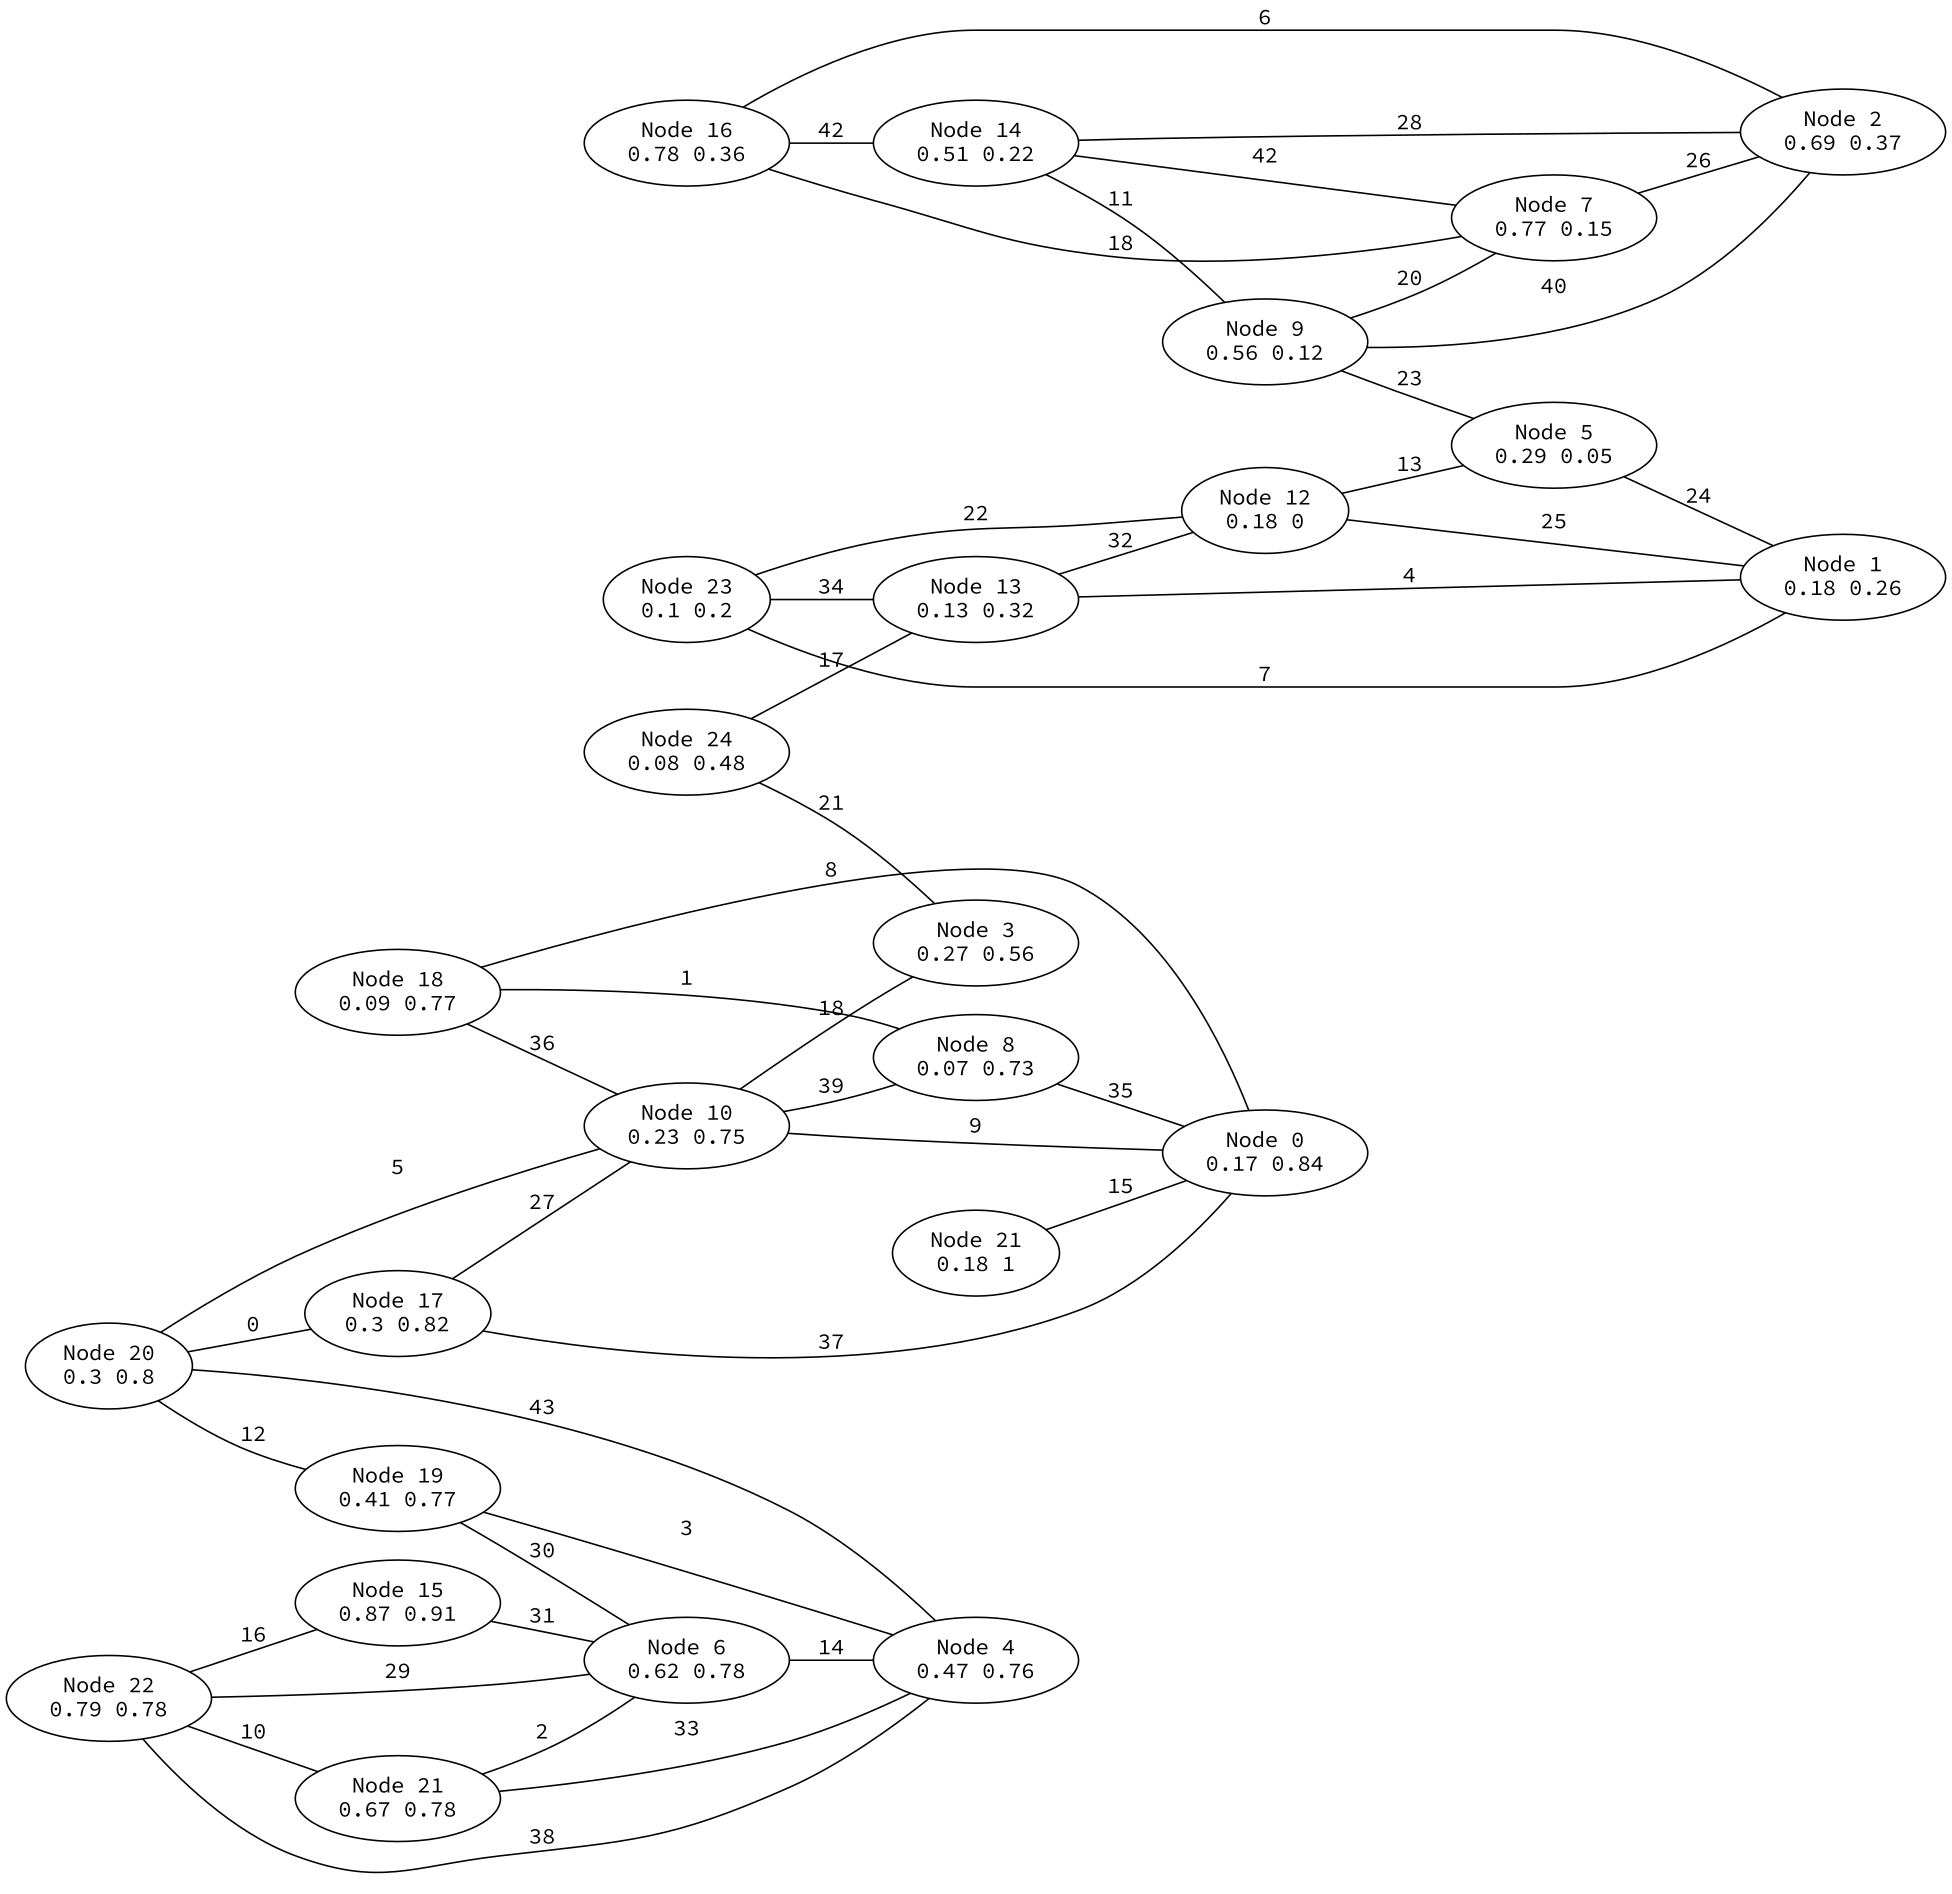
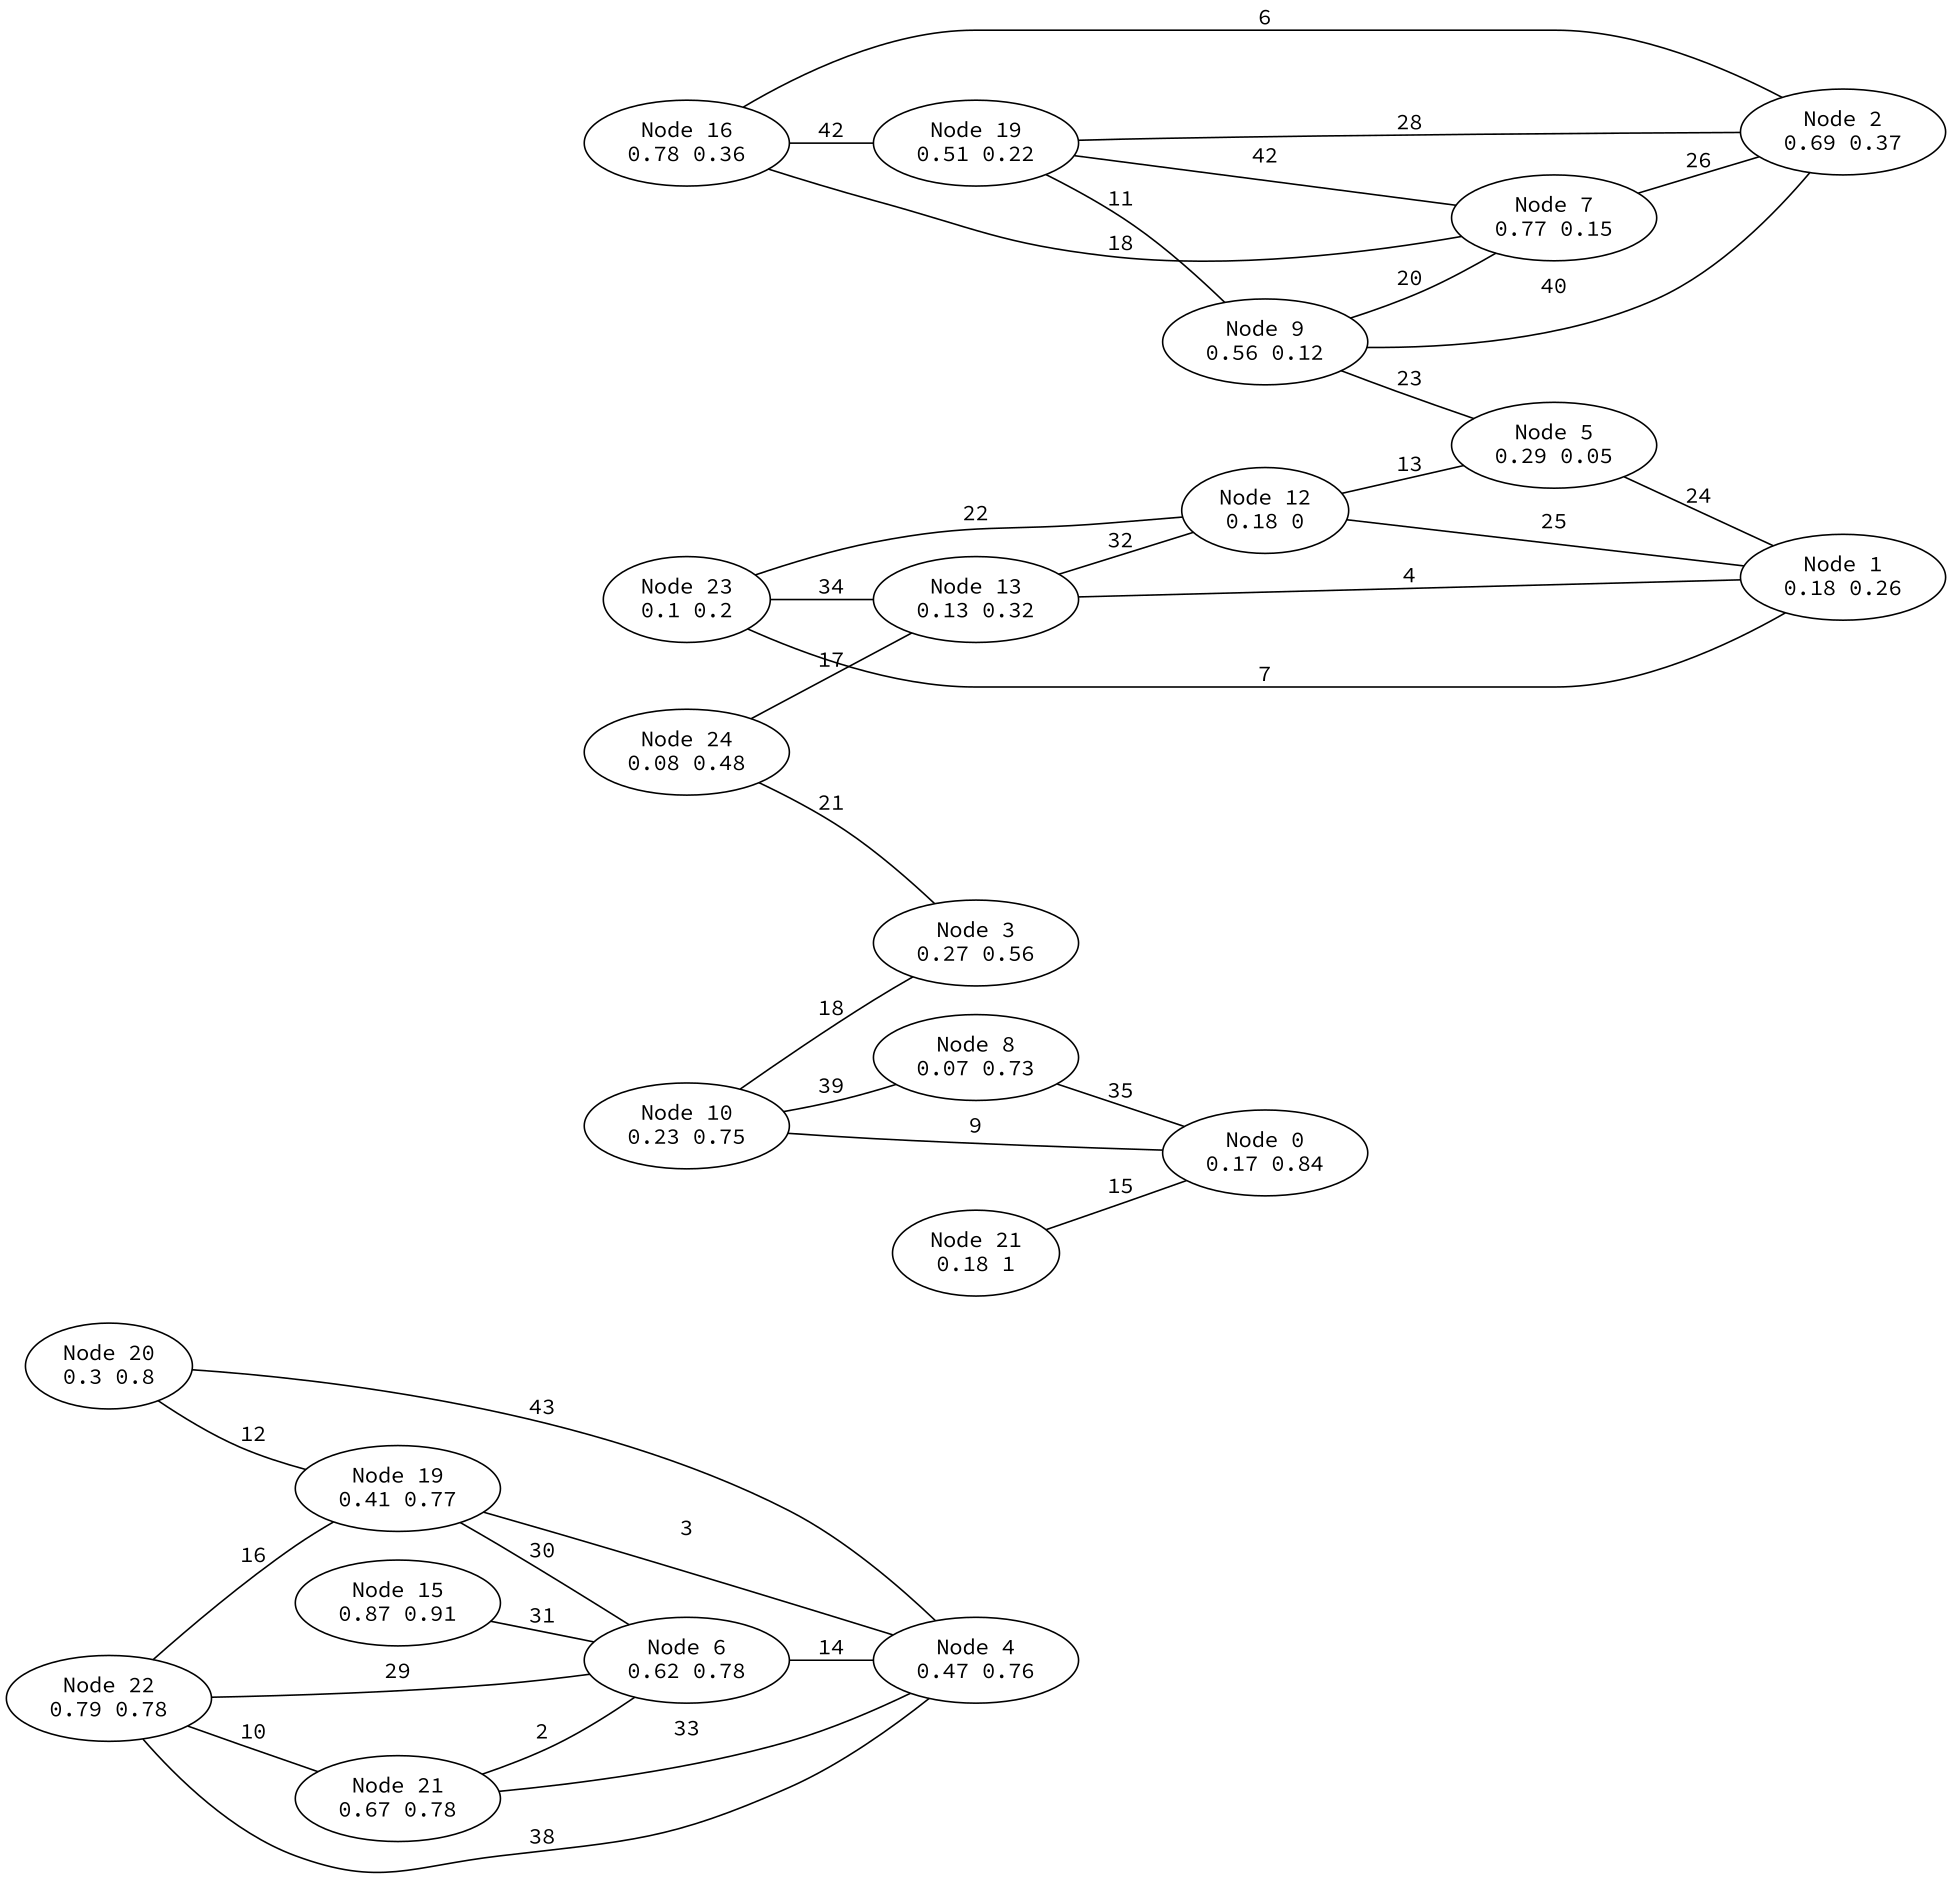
(976, 143) -> (976, 143)
(398, 992) -> none
(373, 1224) -> none
(398, 1313) -> none
(254, 1651) -> (240, 1587)
